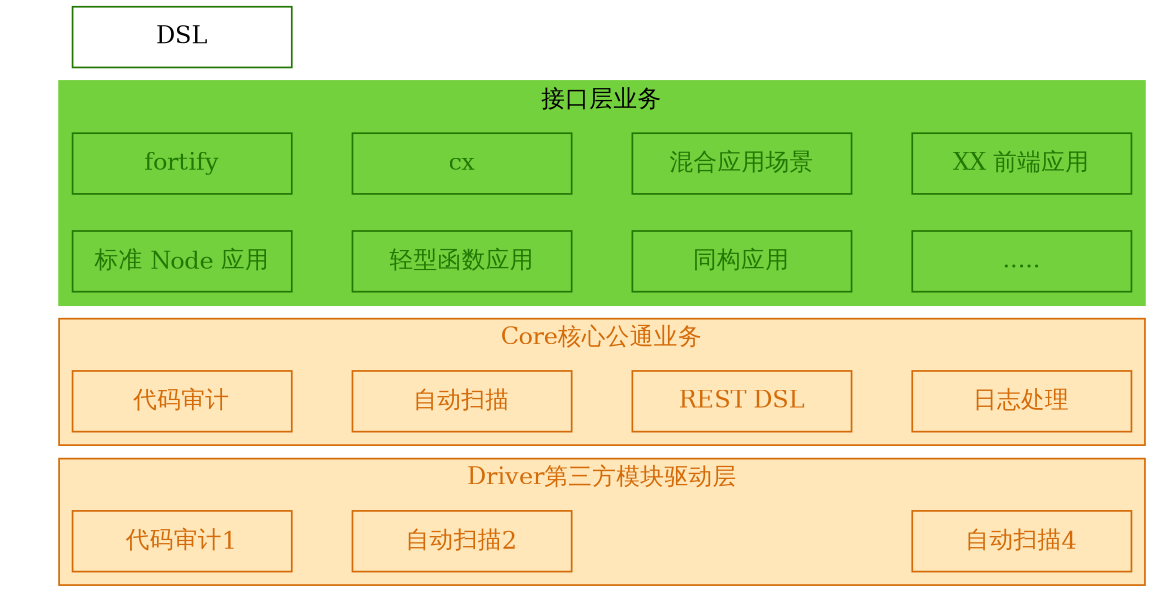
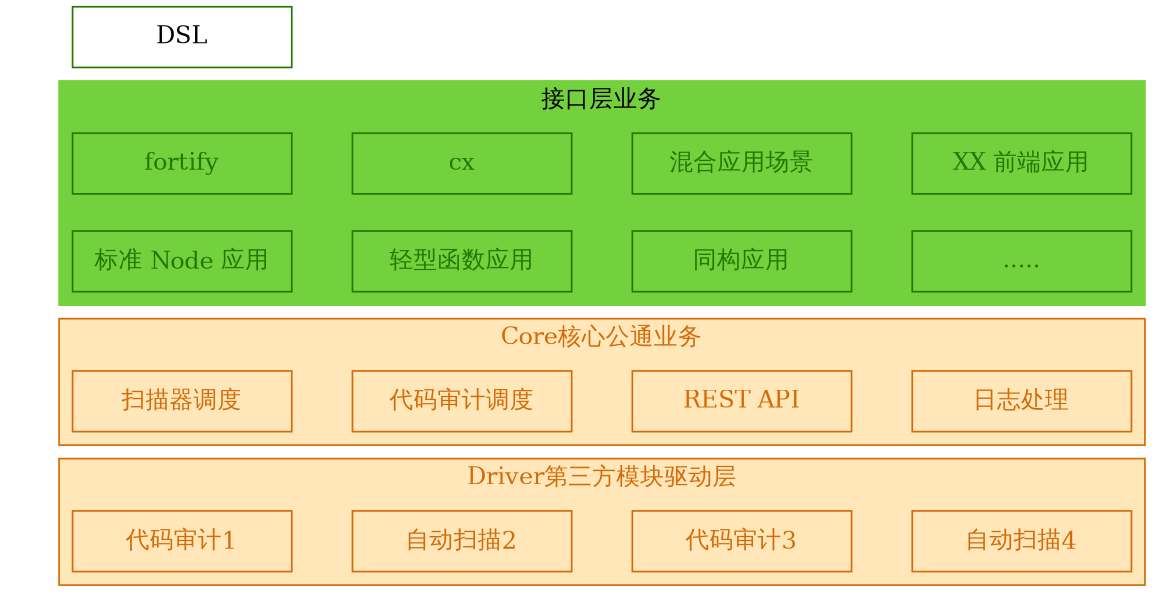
(182, 401) -> (182, 401)
(462, 401) -> (462, 401)
(742, 401) -> (742, 401)
none -> (742, 541)
